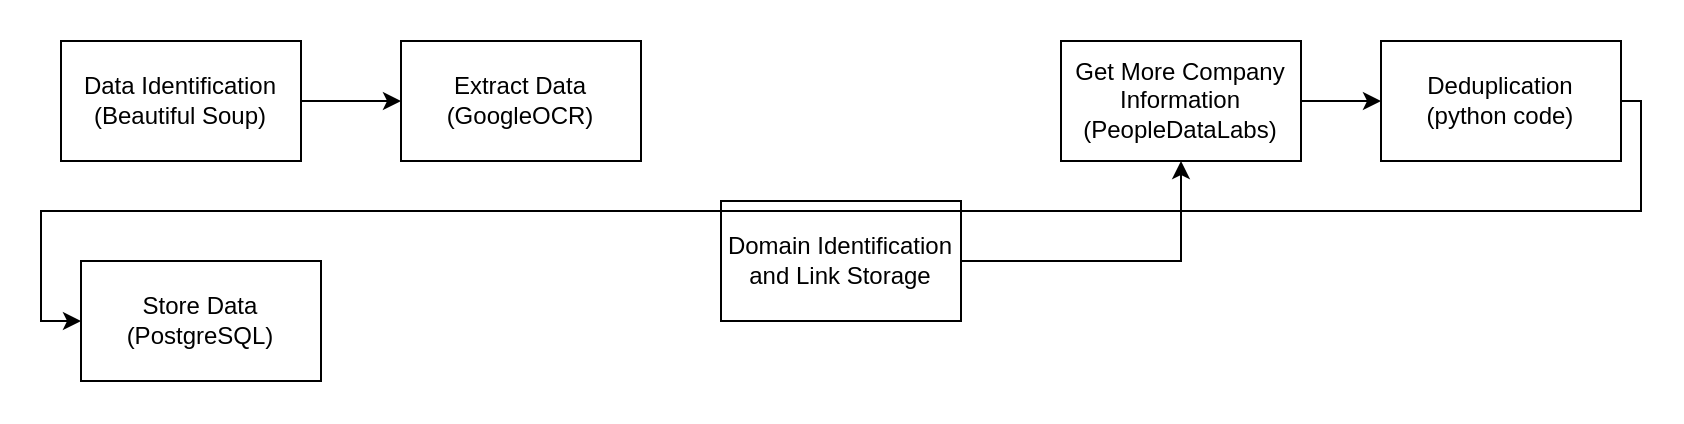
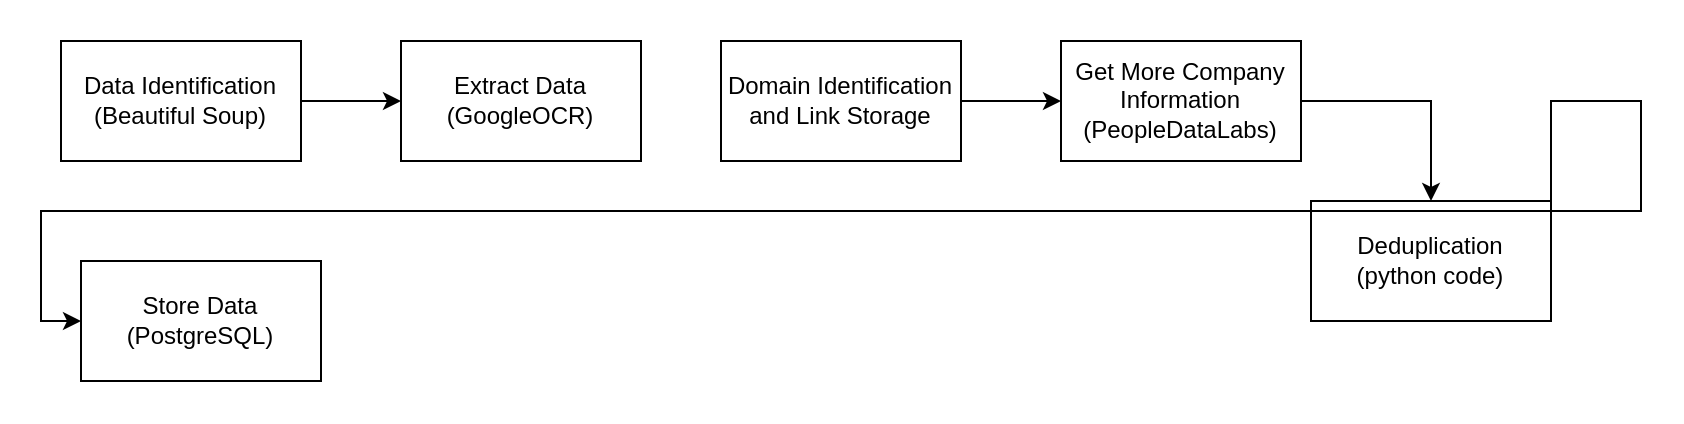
(1501, 101) -> (1431, 261)
(841, 261) -> (841, 101)
